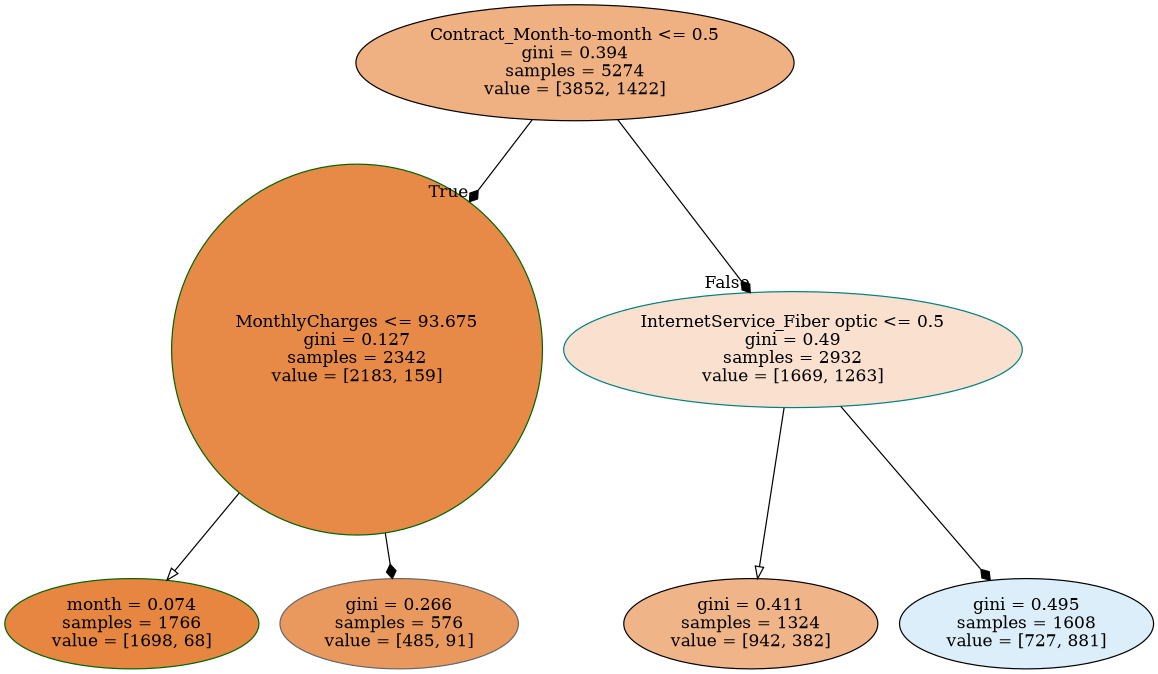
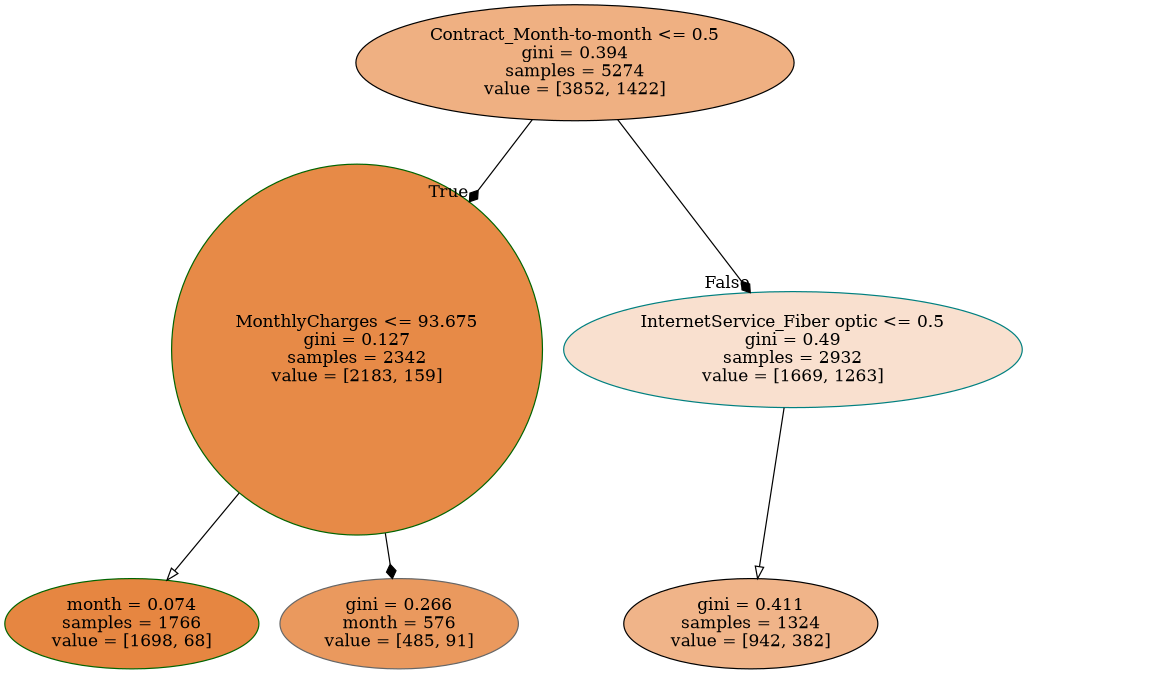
(399, 624) -> (399, 624)
(1027, 624) -> none
